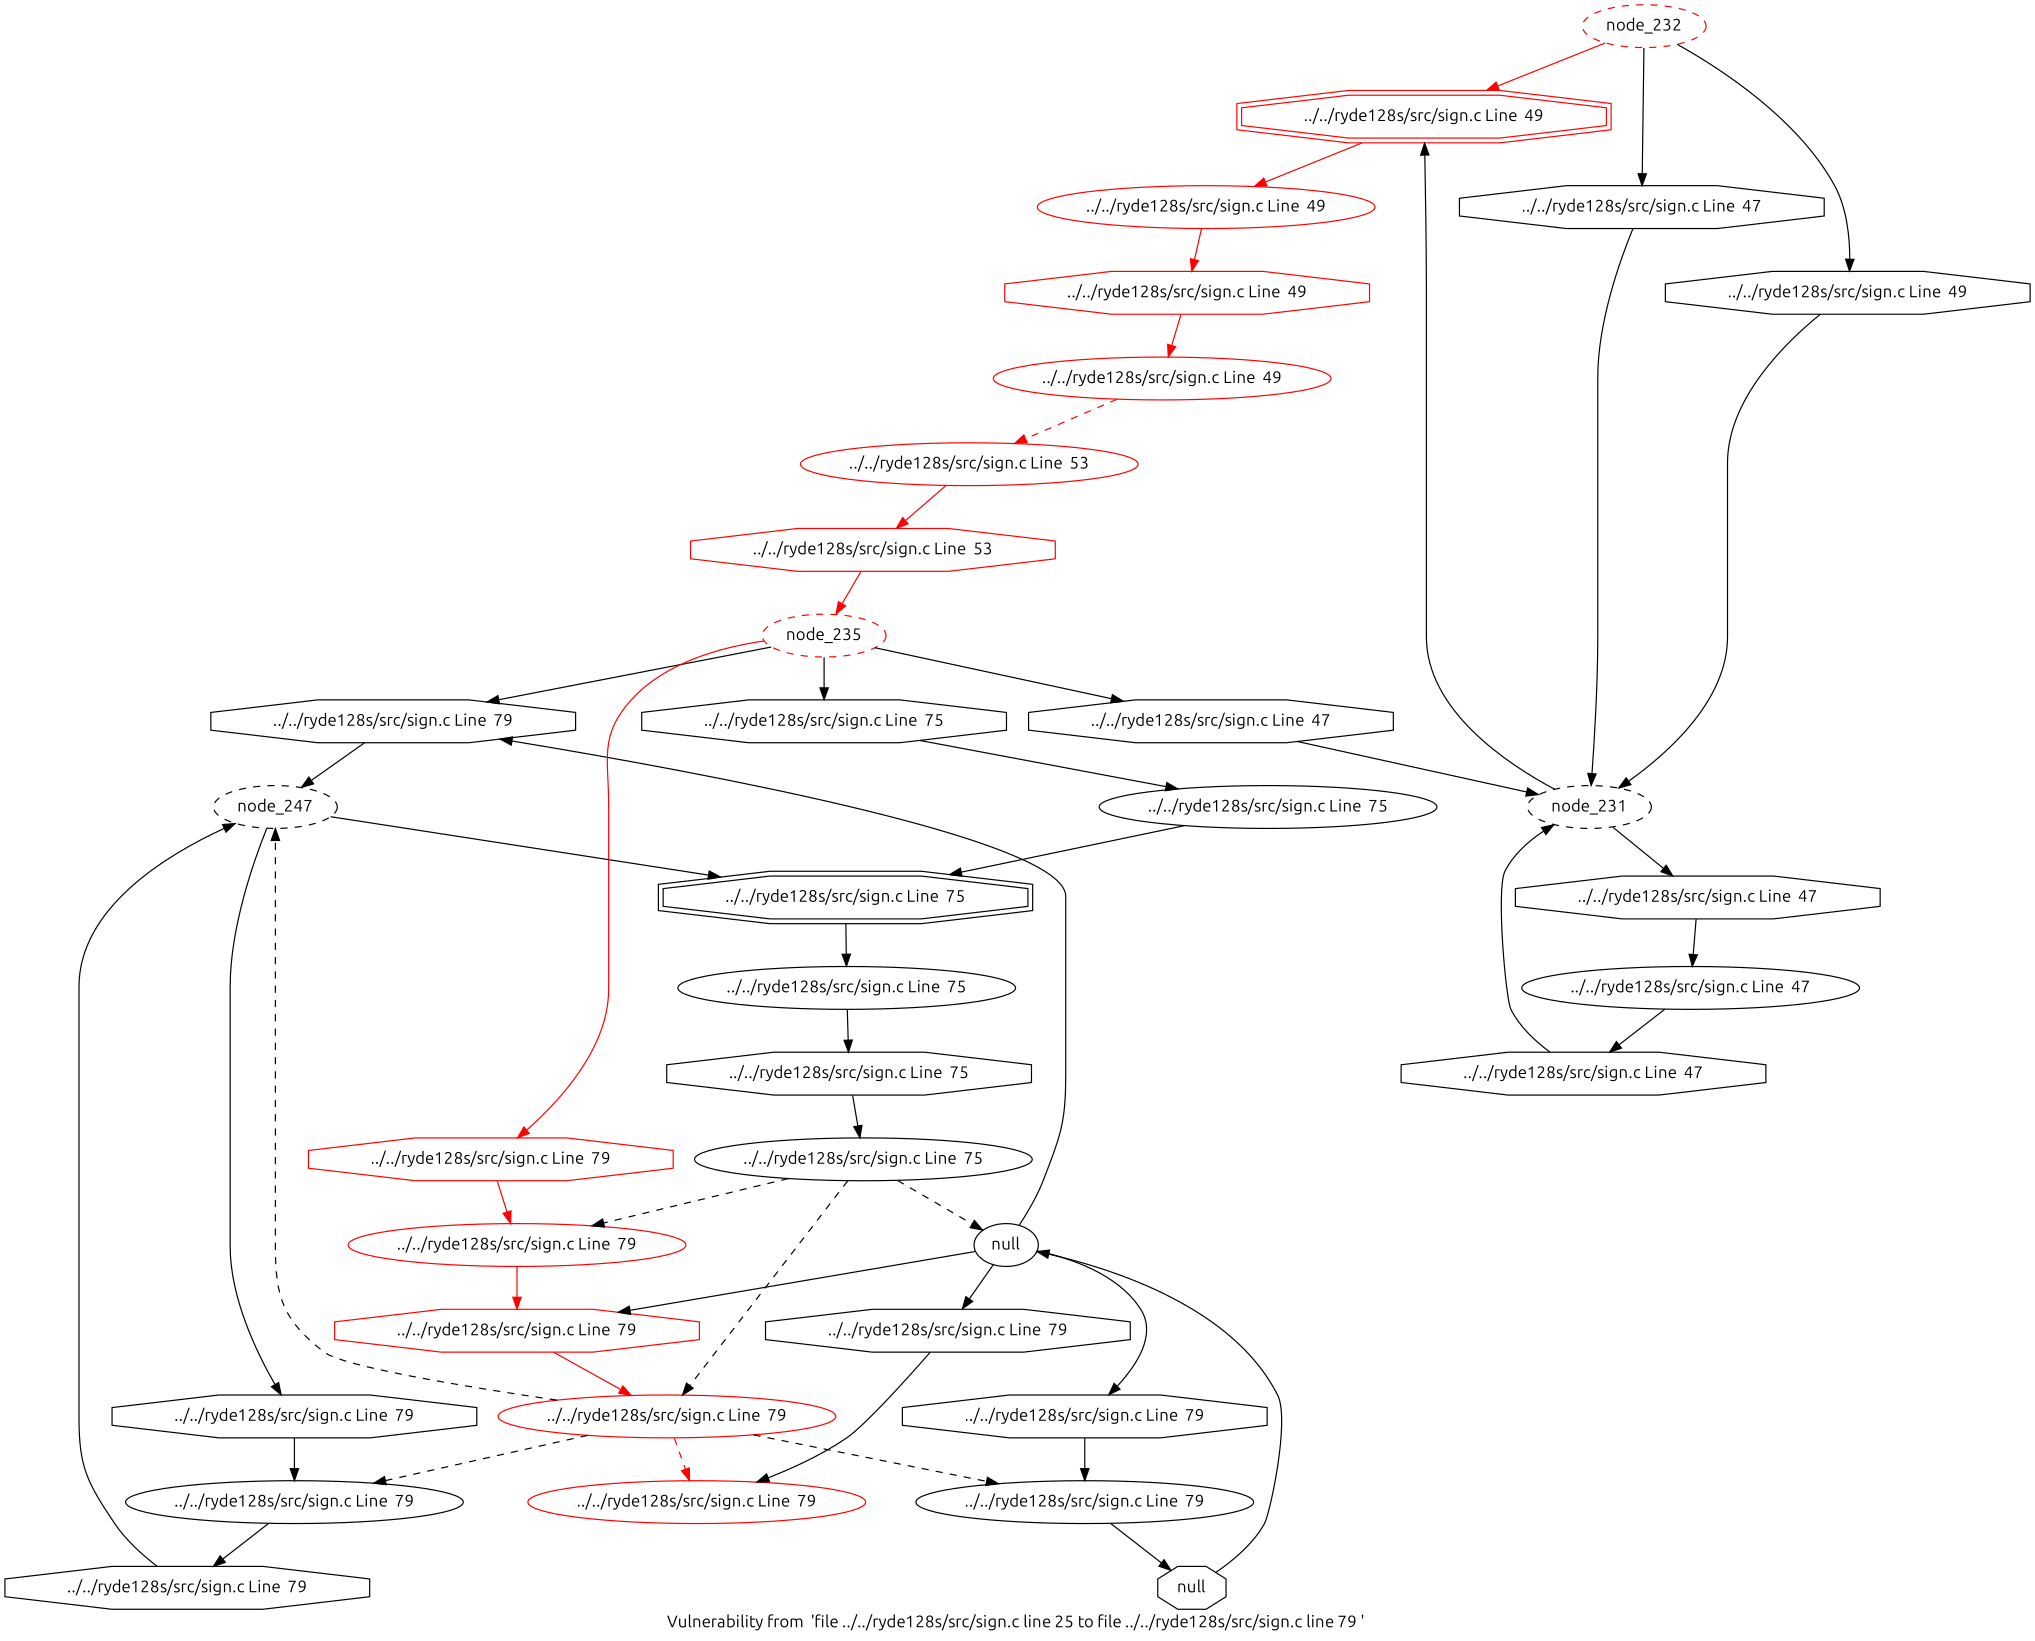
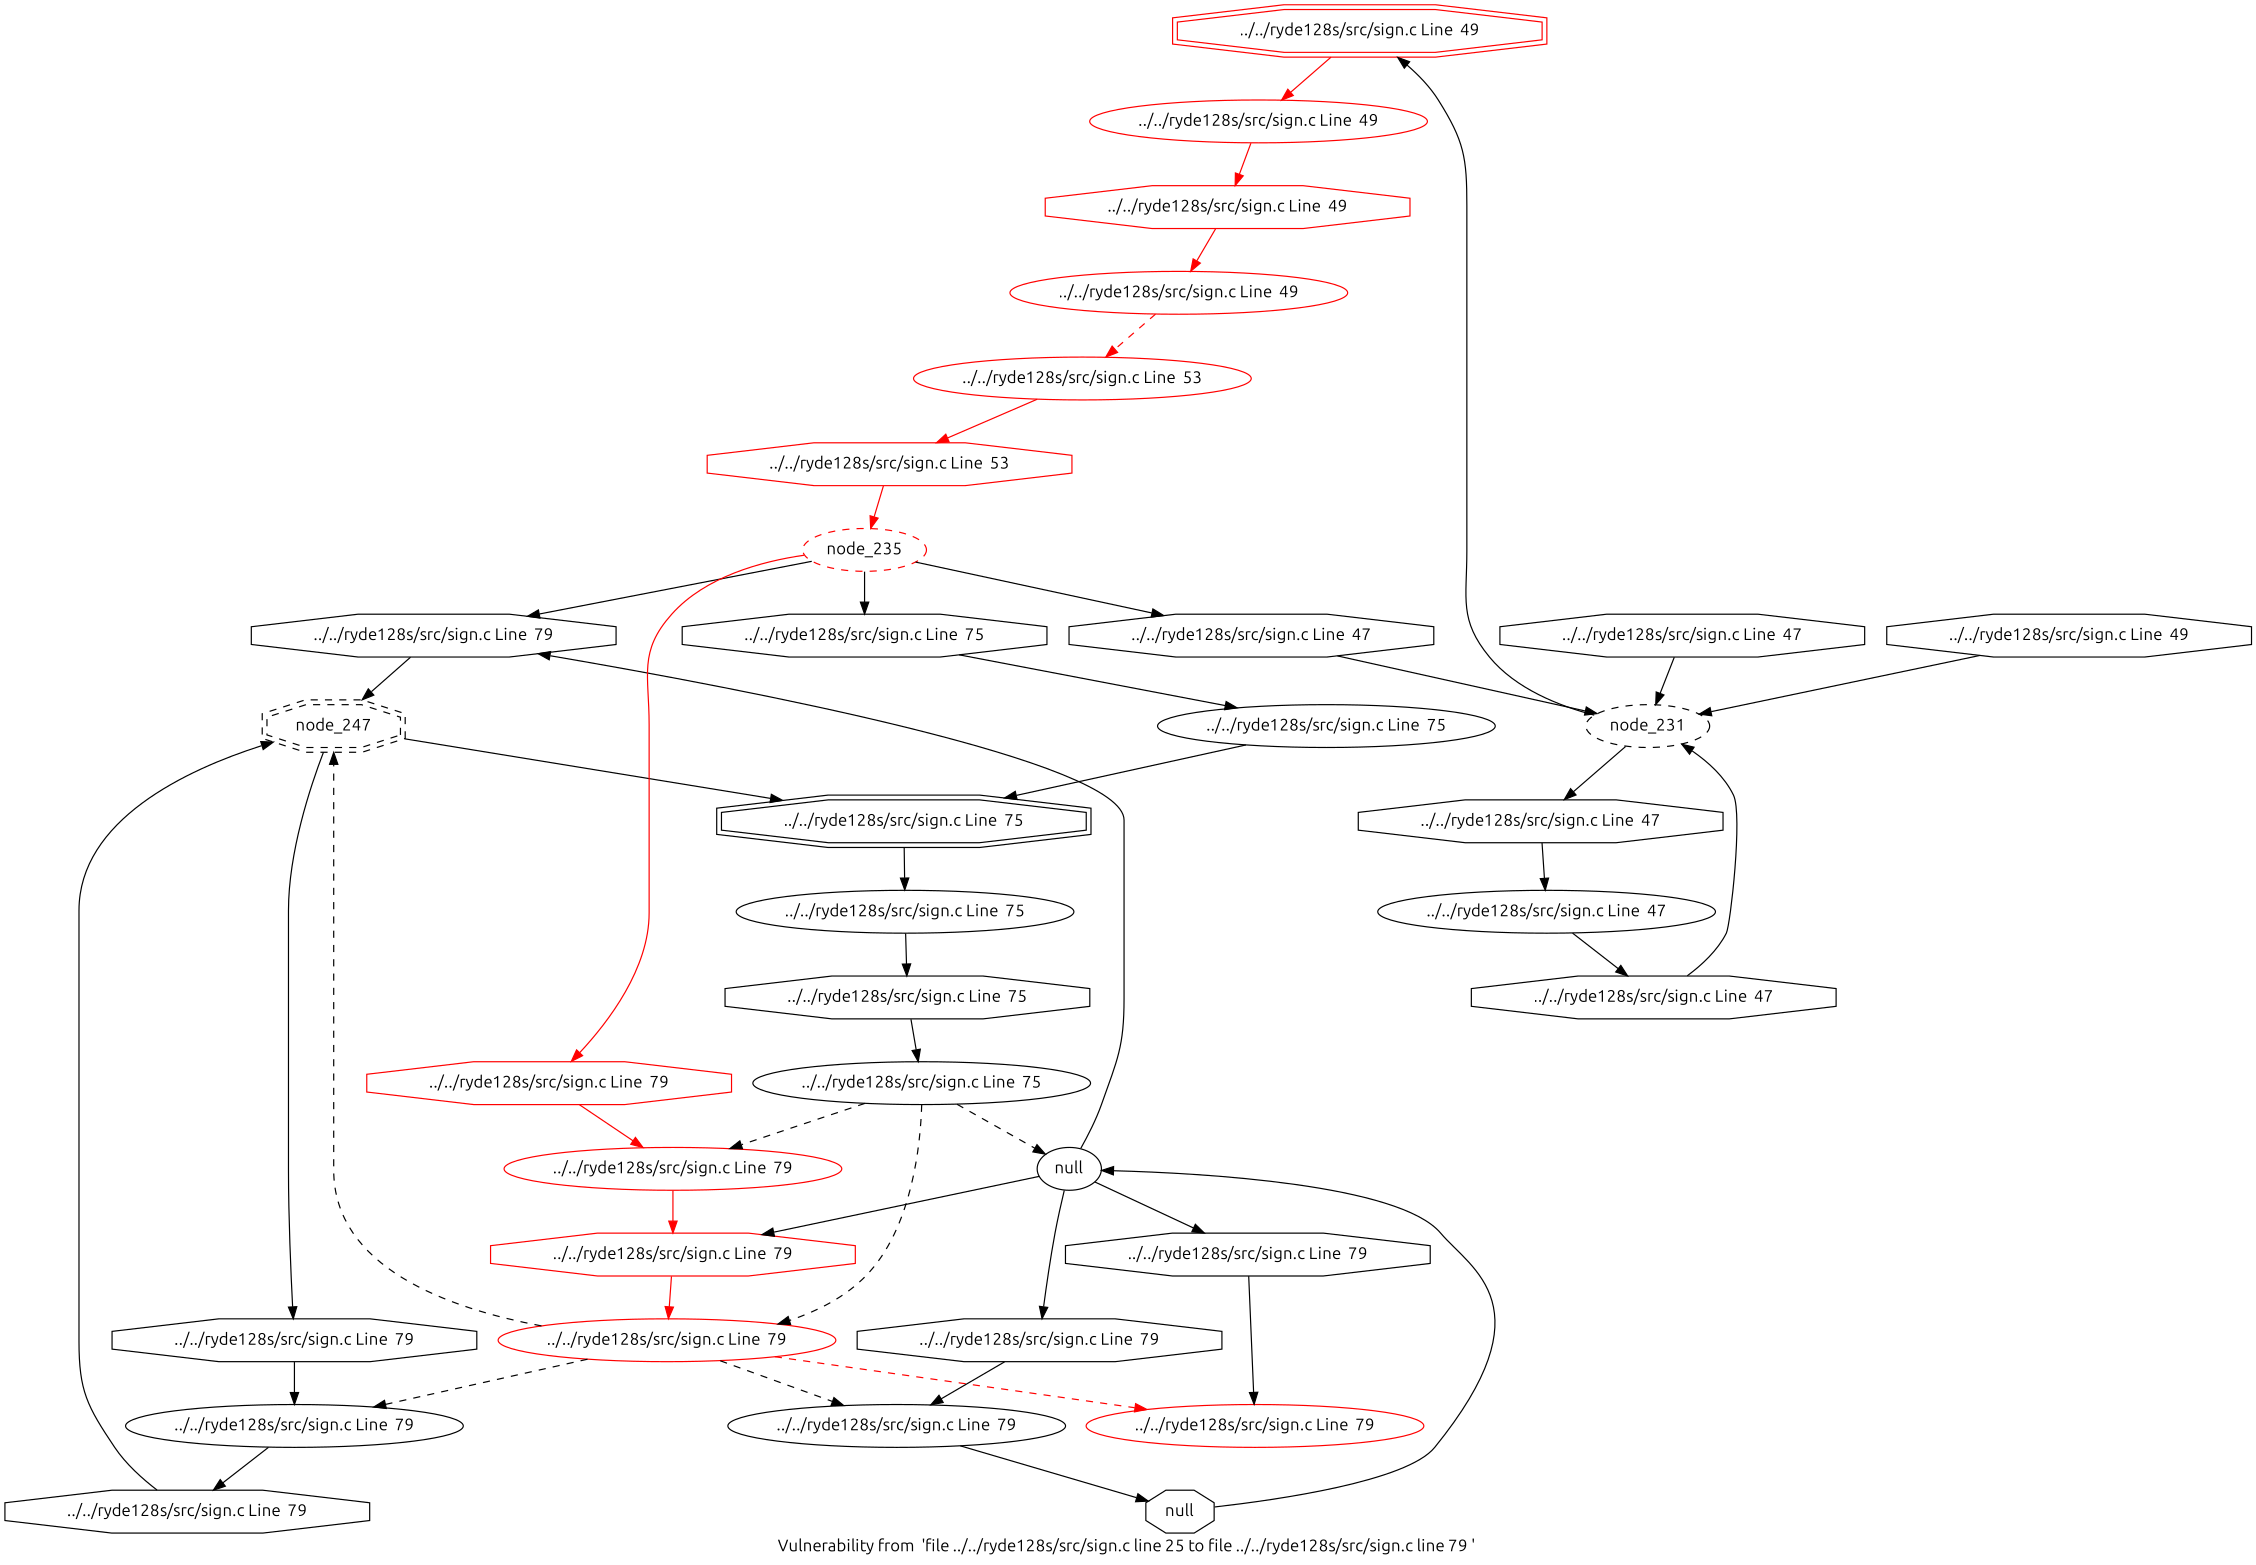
(1644, 26) -> none
(275, 807) -> (334, 726)
